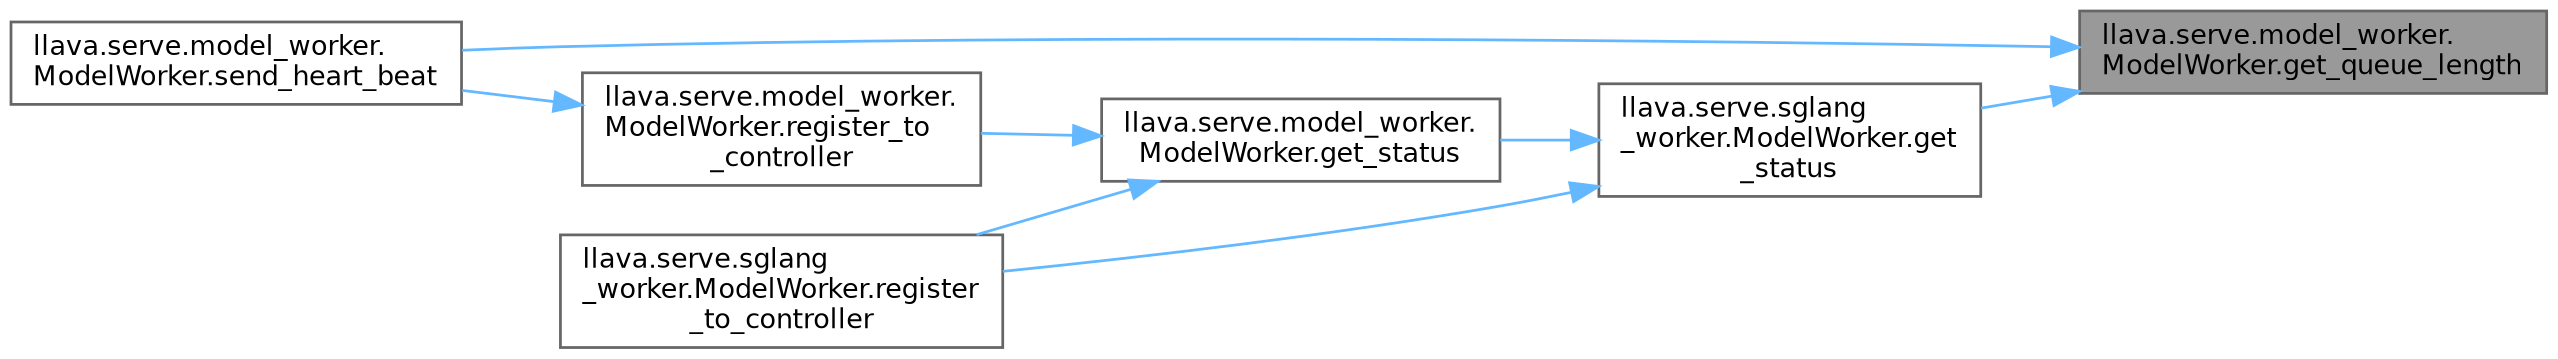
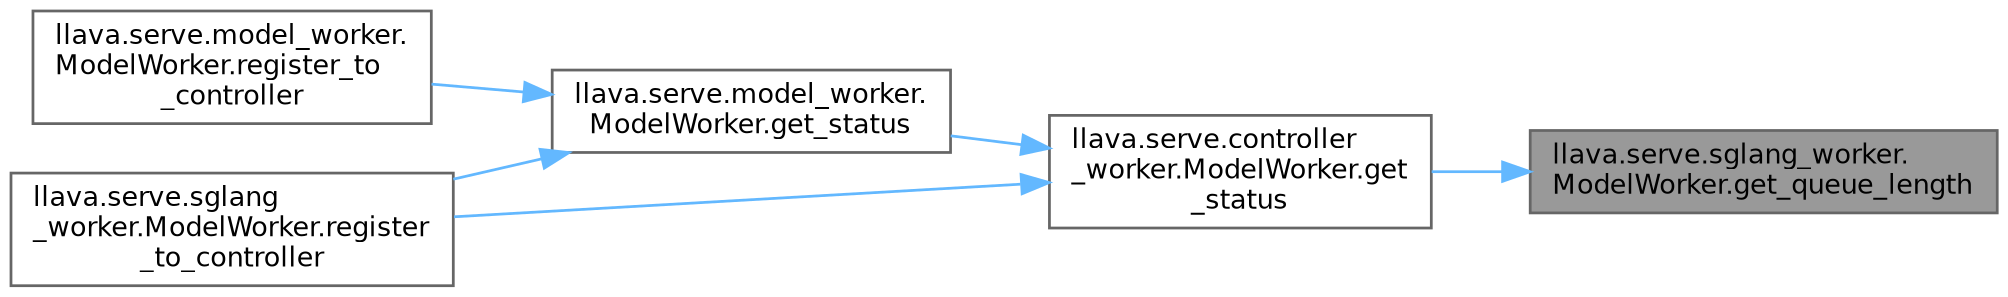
(2313, 52) -> (1764, 172)
(236, 63) -> none
(1790, 140) -> (1240, 172)
